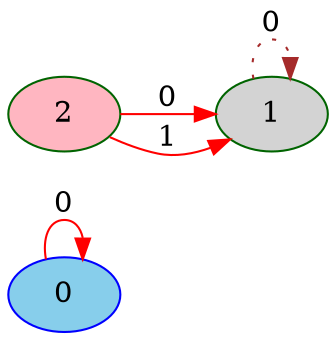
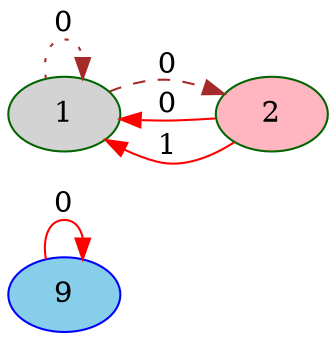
none -> (156, 80)
(64, 295) -> (64, 295)
